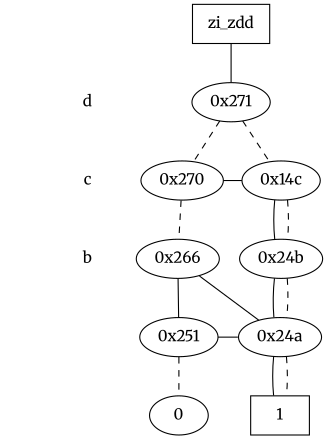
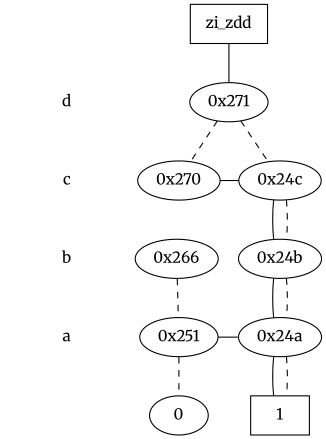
(281, 181) -> (280, 181)
(180, 220) -> none
(178, 298) -> (178, 298)
(229, 298) -> none
none -> (67, 337)
